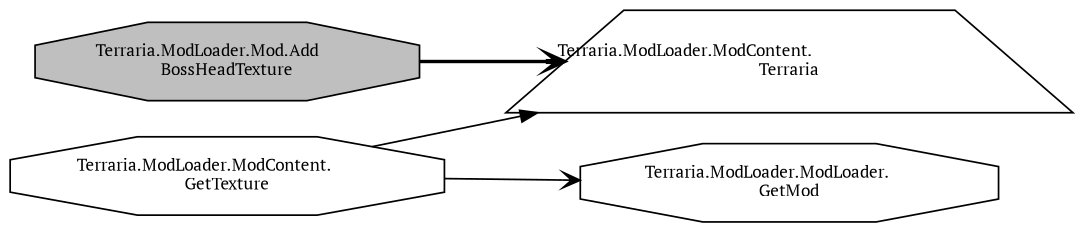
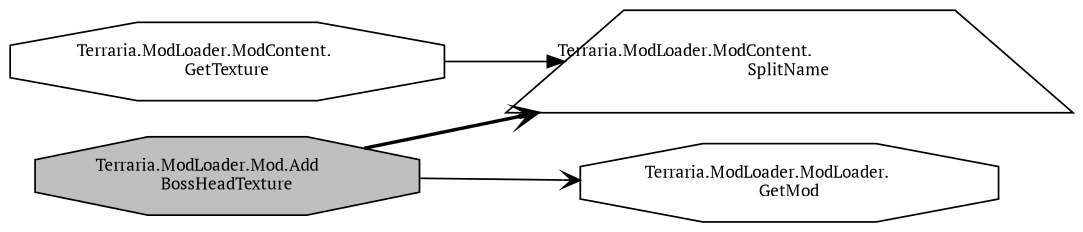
(789, 61) -> (789, 61)
(504, 179) -> (491, 179)
